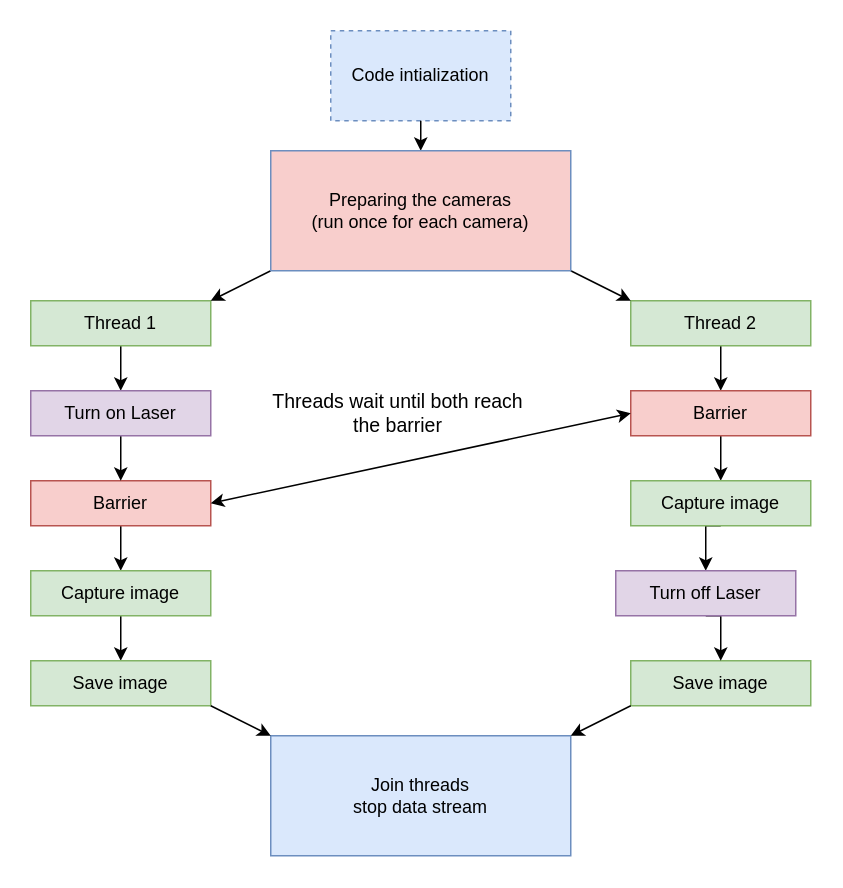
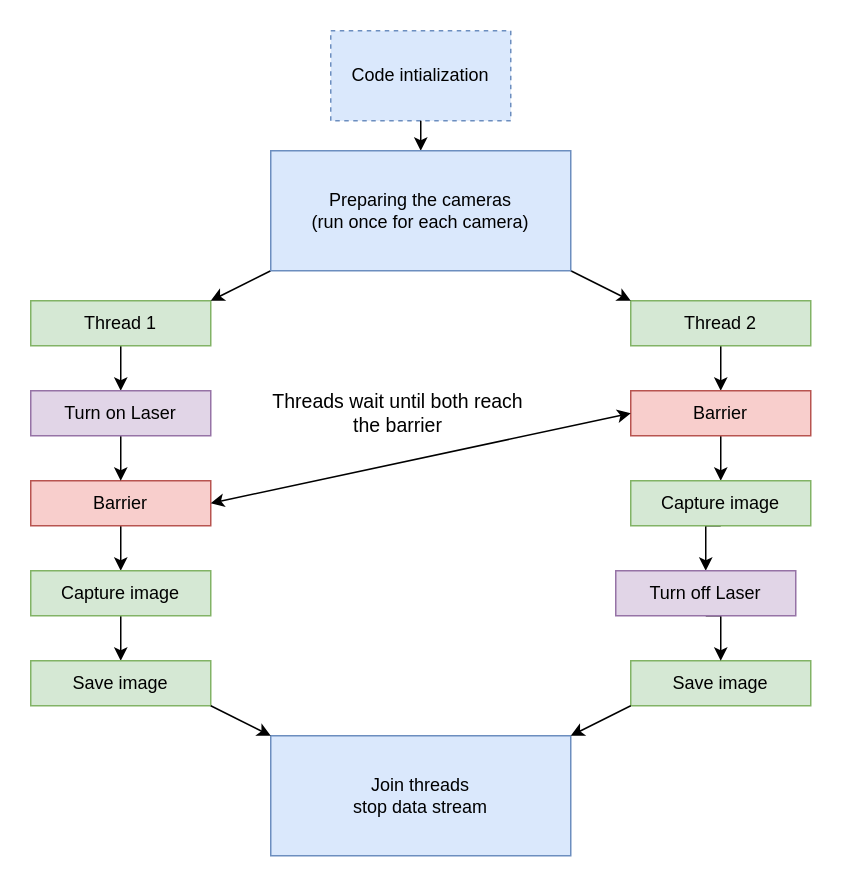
(421, 211) -> (421, 211)
